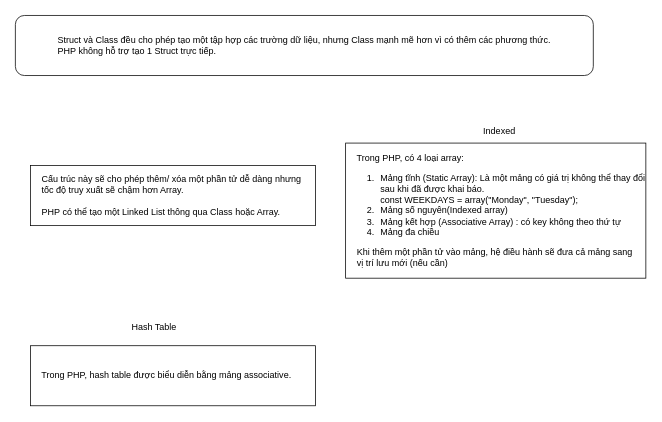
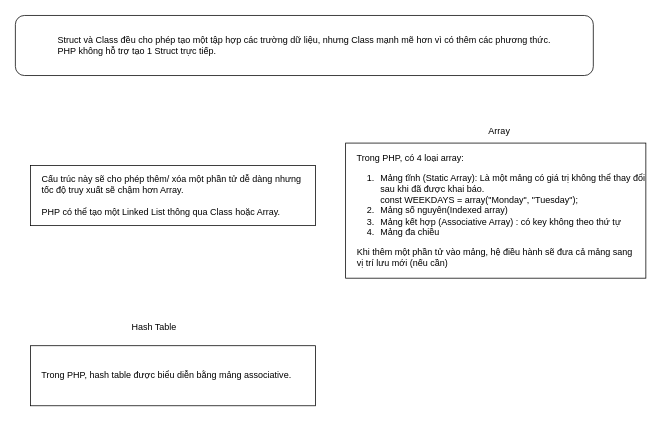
(499, 132) -> (499, 132)
